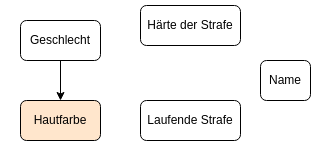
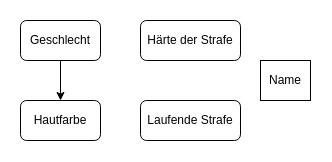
(191, 26) -> (191, 41)
(286, 81) -> (286, 81)
(61, 121) -> (61, 121)
